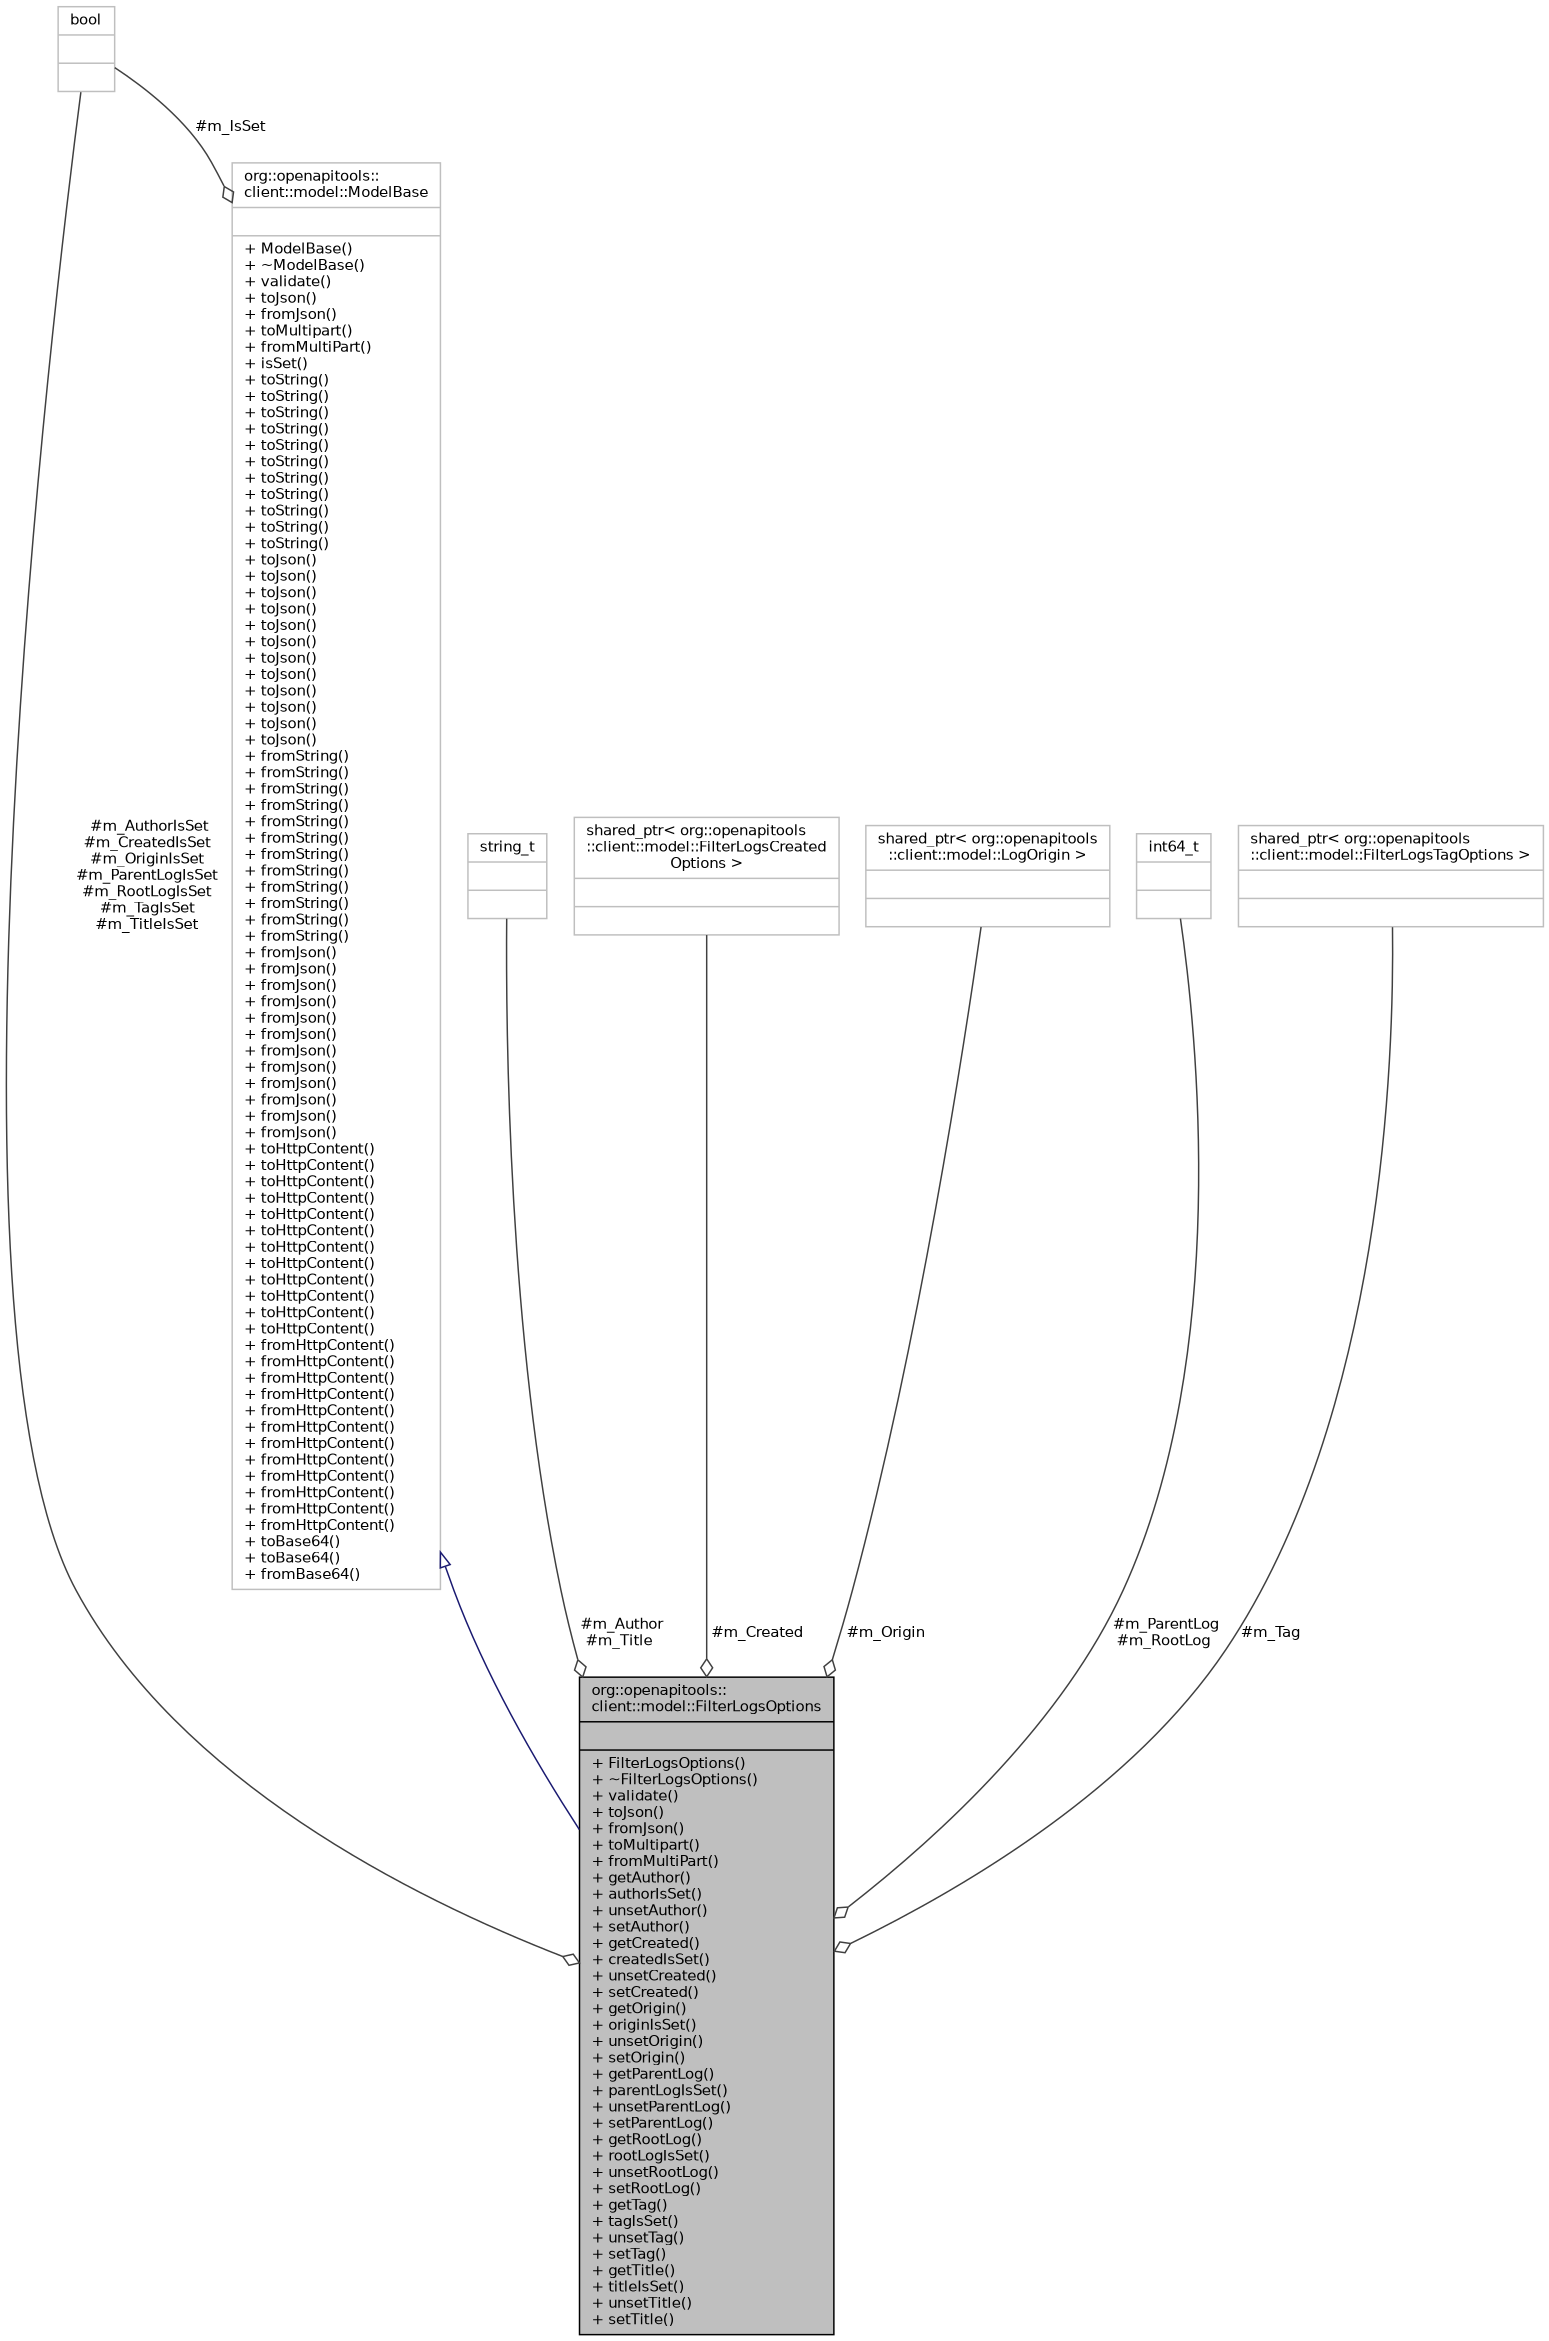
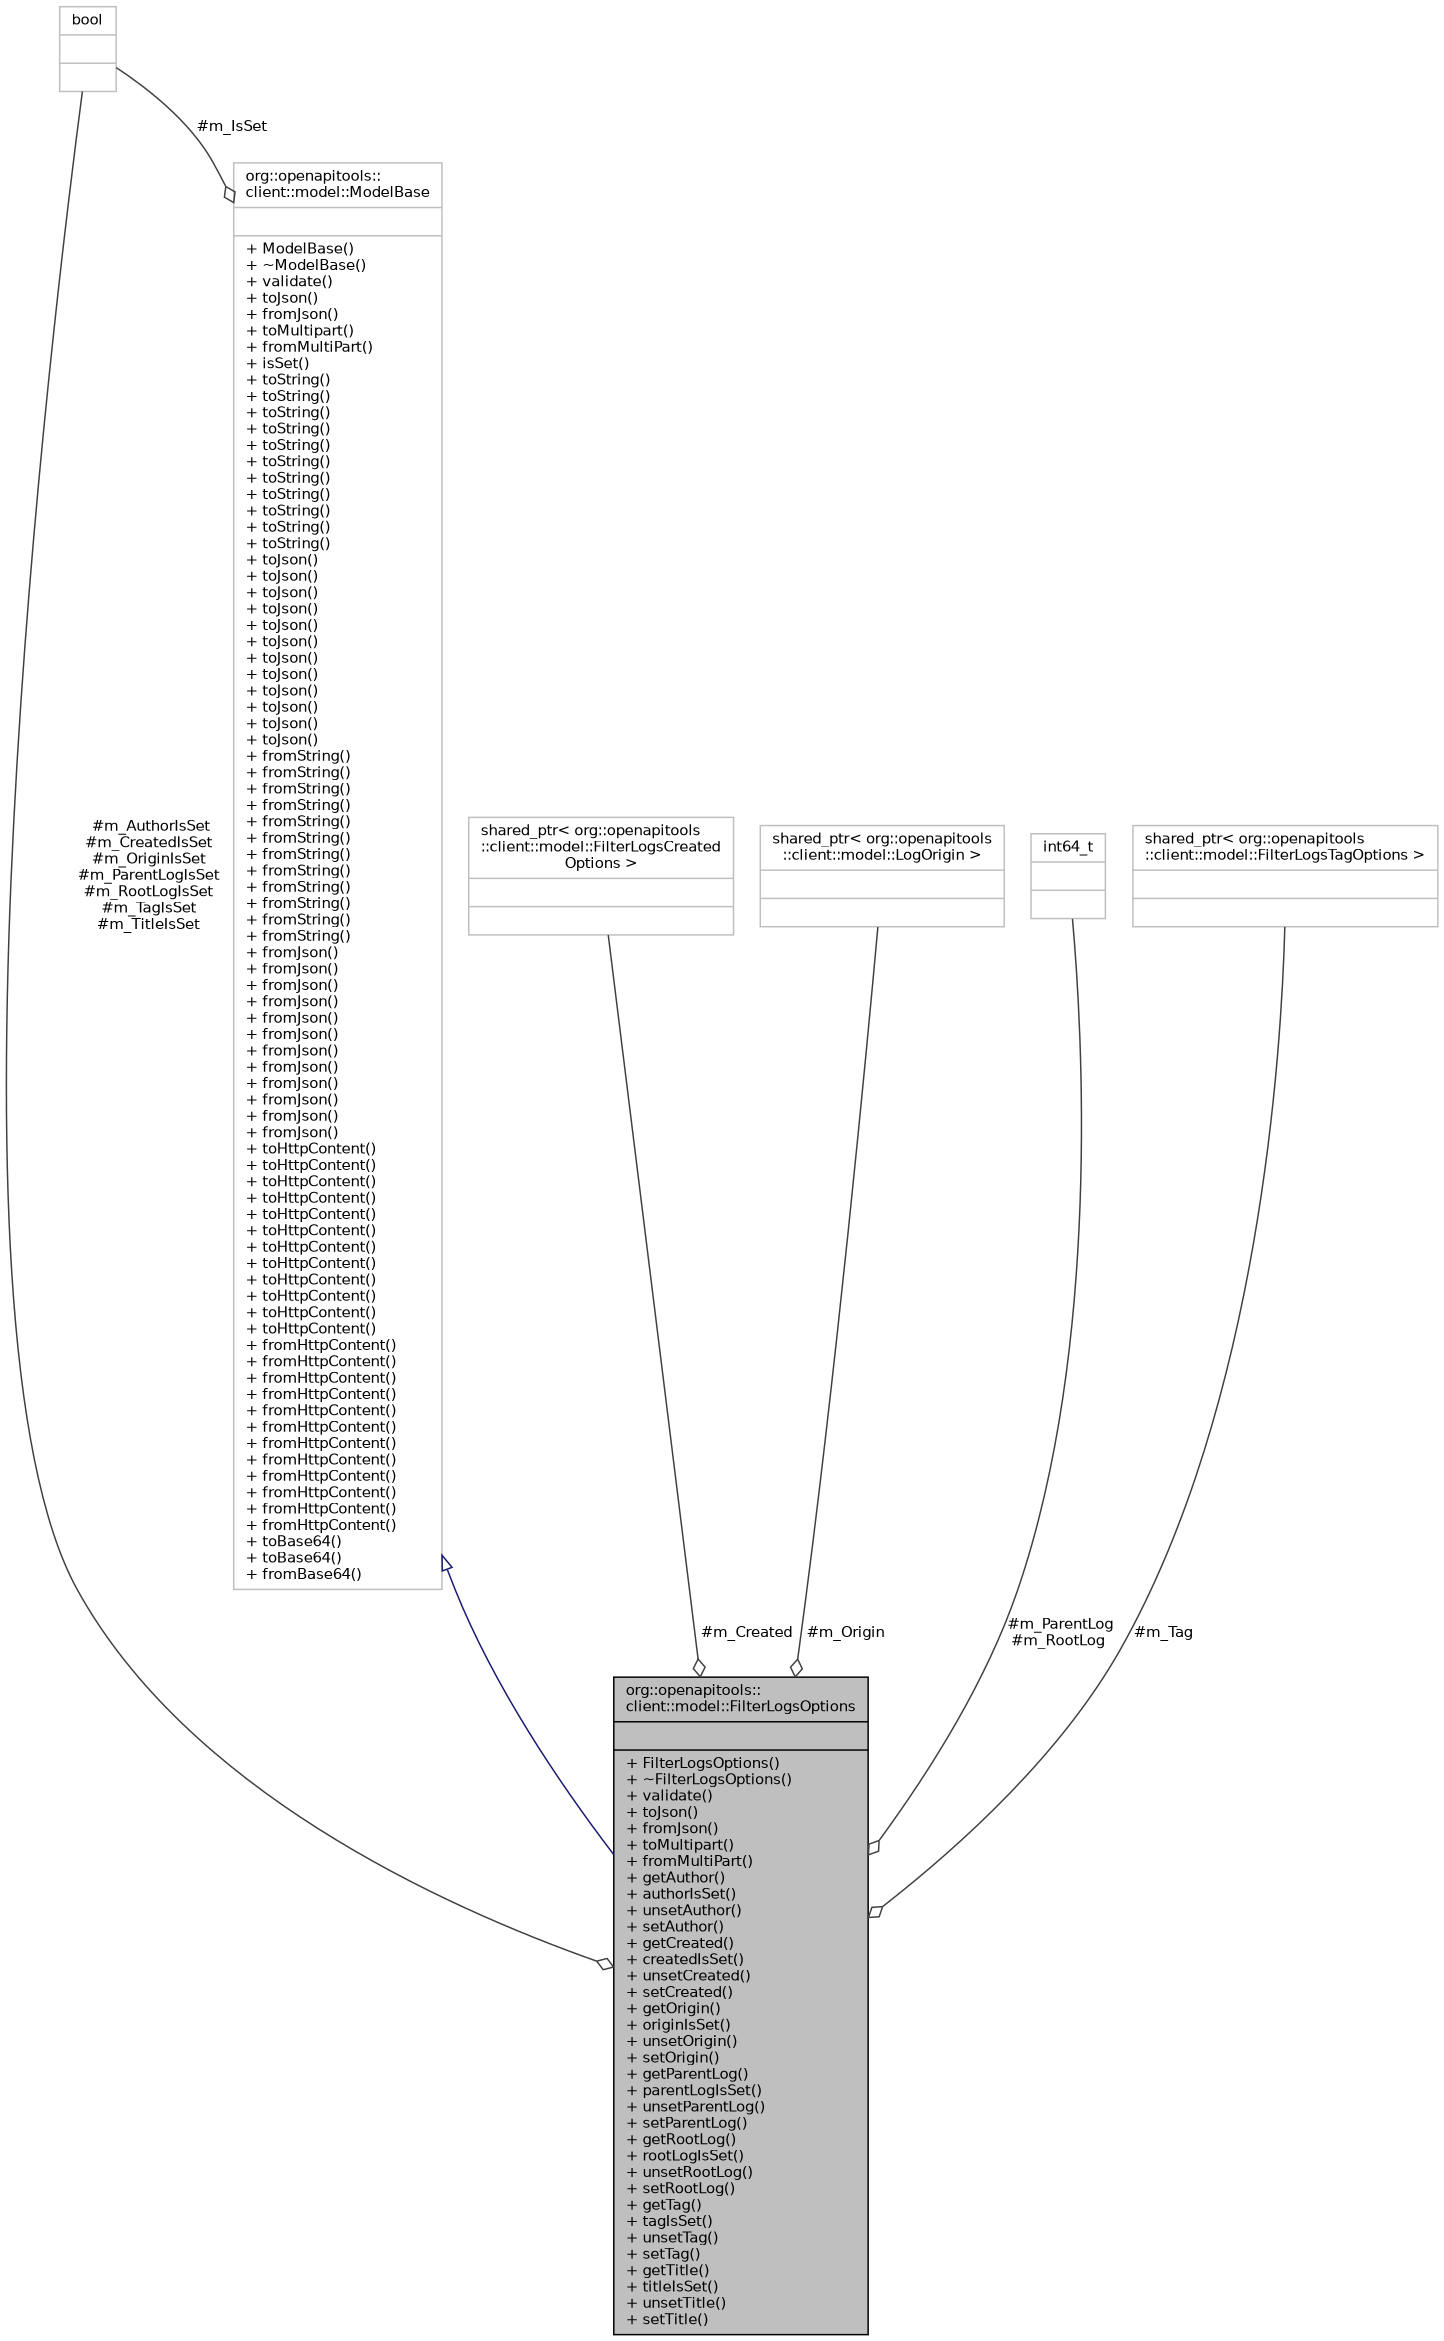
(507, 876) -> none
